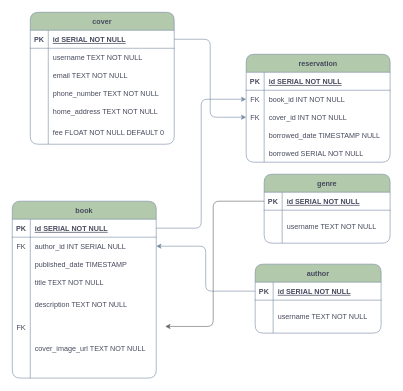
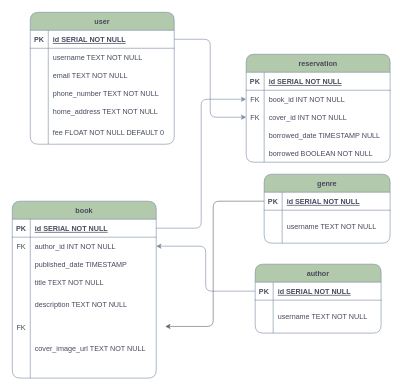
(102, 22) -> (102, 22)
(314, 154) -> (316, 154)
(81, 247) -> (75, 247)
